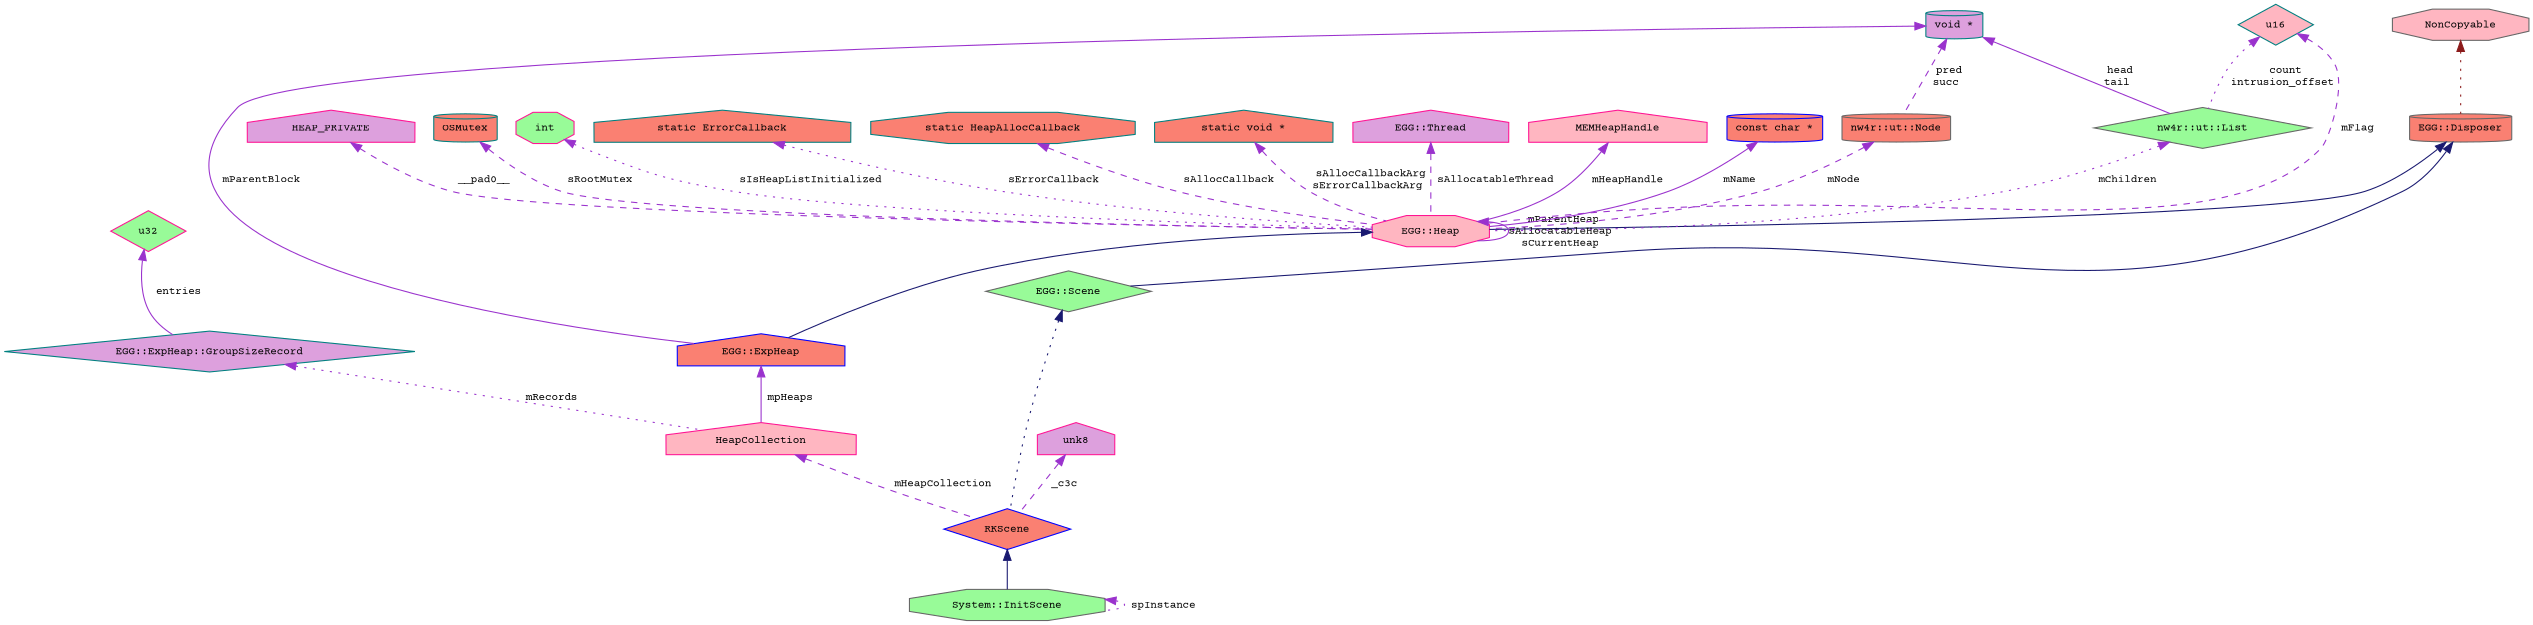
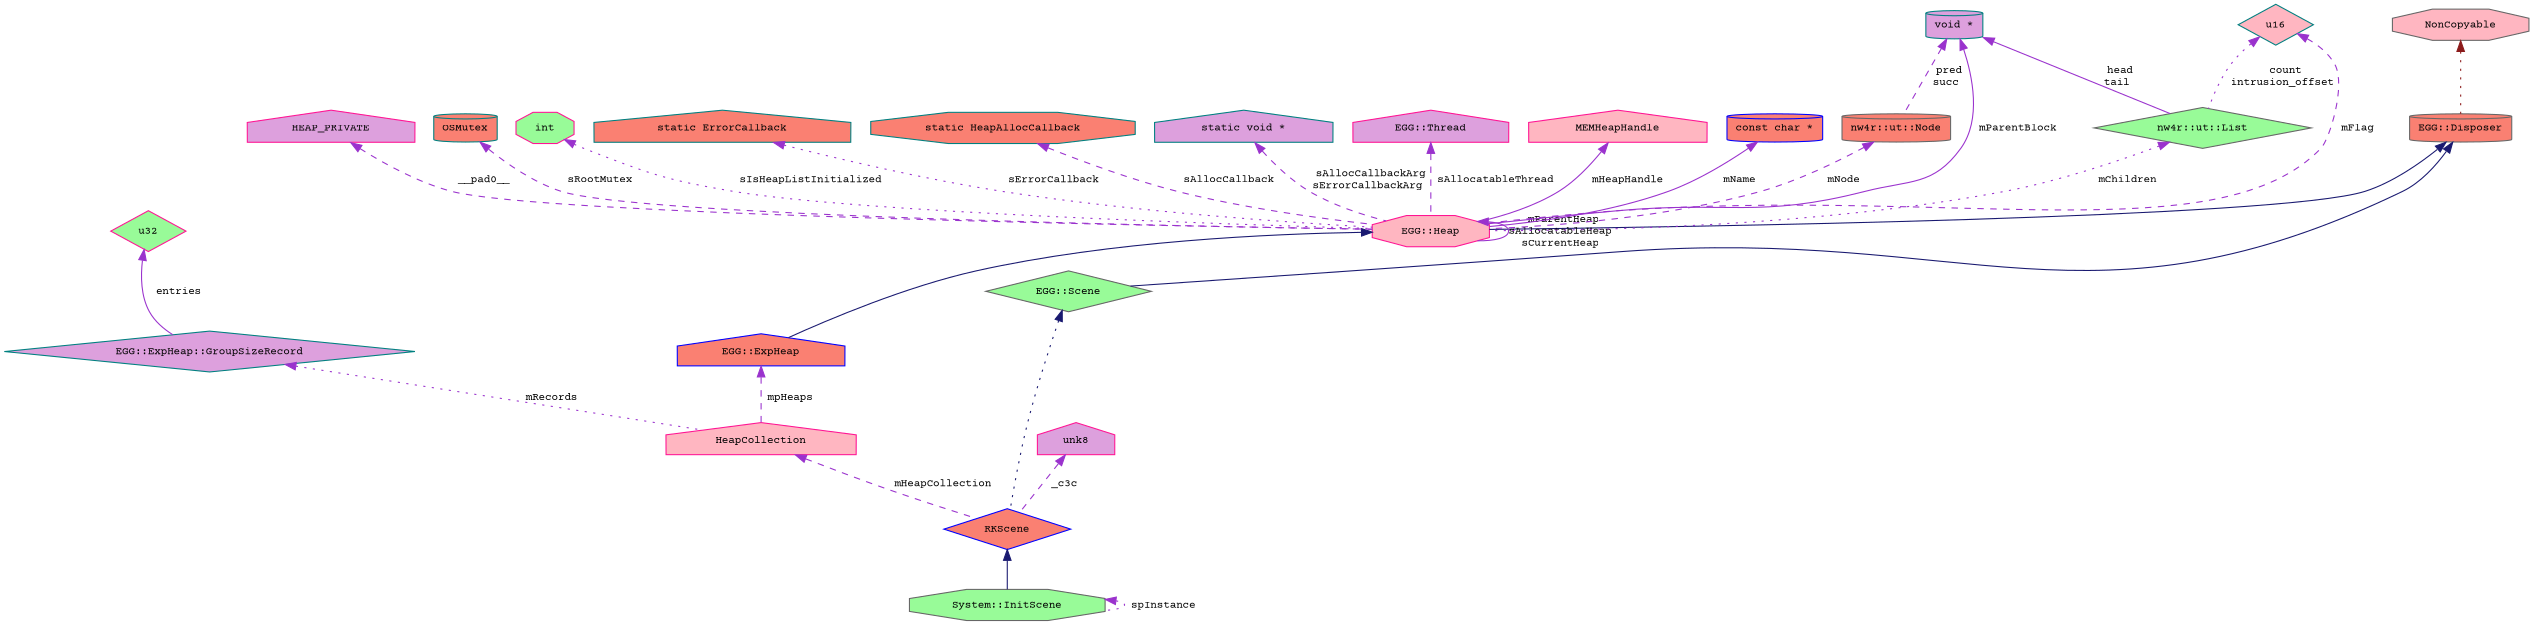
(773, 53) -> (1840, 197)
(1244, 128) -> (1244, 128)
(761, 400) -> (761, 400)
